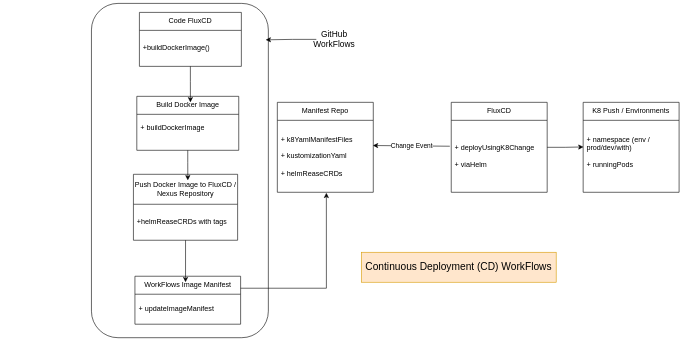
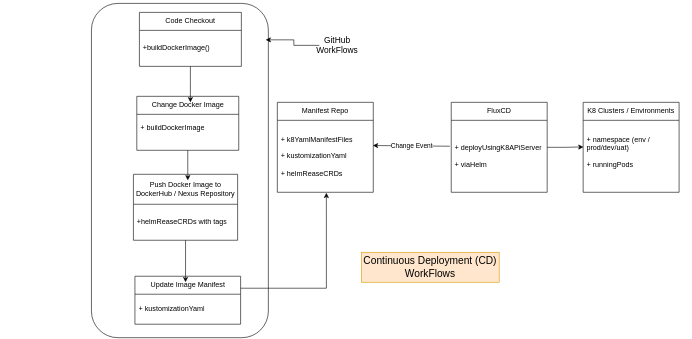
(191, 21) -> (191, 21)
(335, 39) -> (338, 45)
(188, 105) -> (188, 105)
(632, 111) -> (632, 111)
(495, 156) -> (500, 156)
(632, 156) -> (632, 156)
(186, 189) -> (186, 189)
(459, 267) -> (431, 267)
(188, 285) -> (188, 285)
(179, 309) -> (173, 309)
